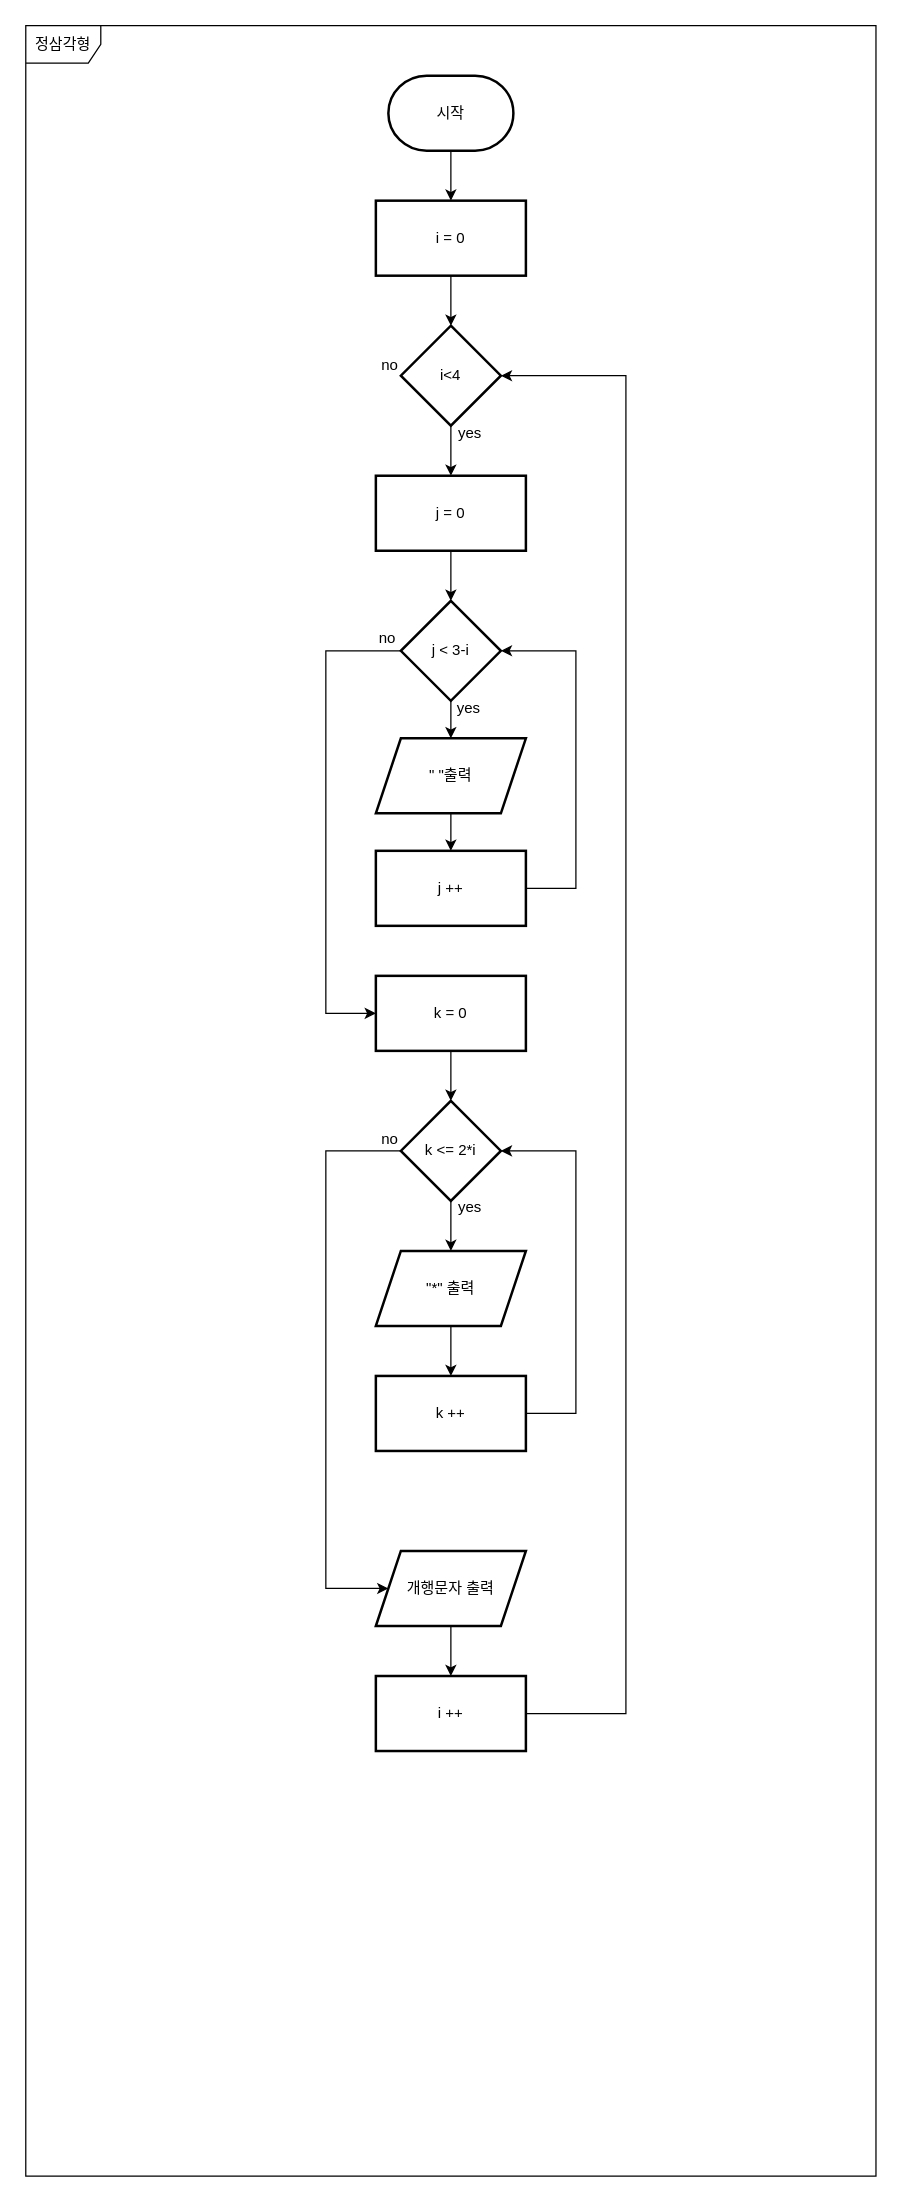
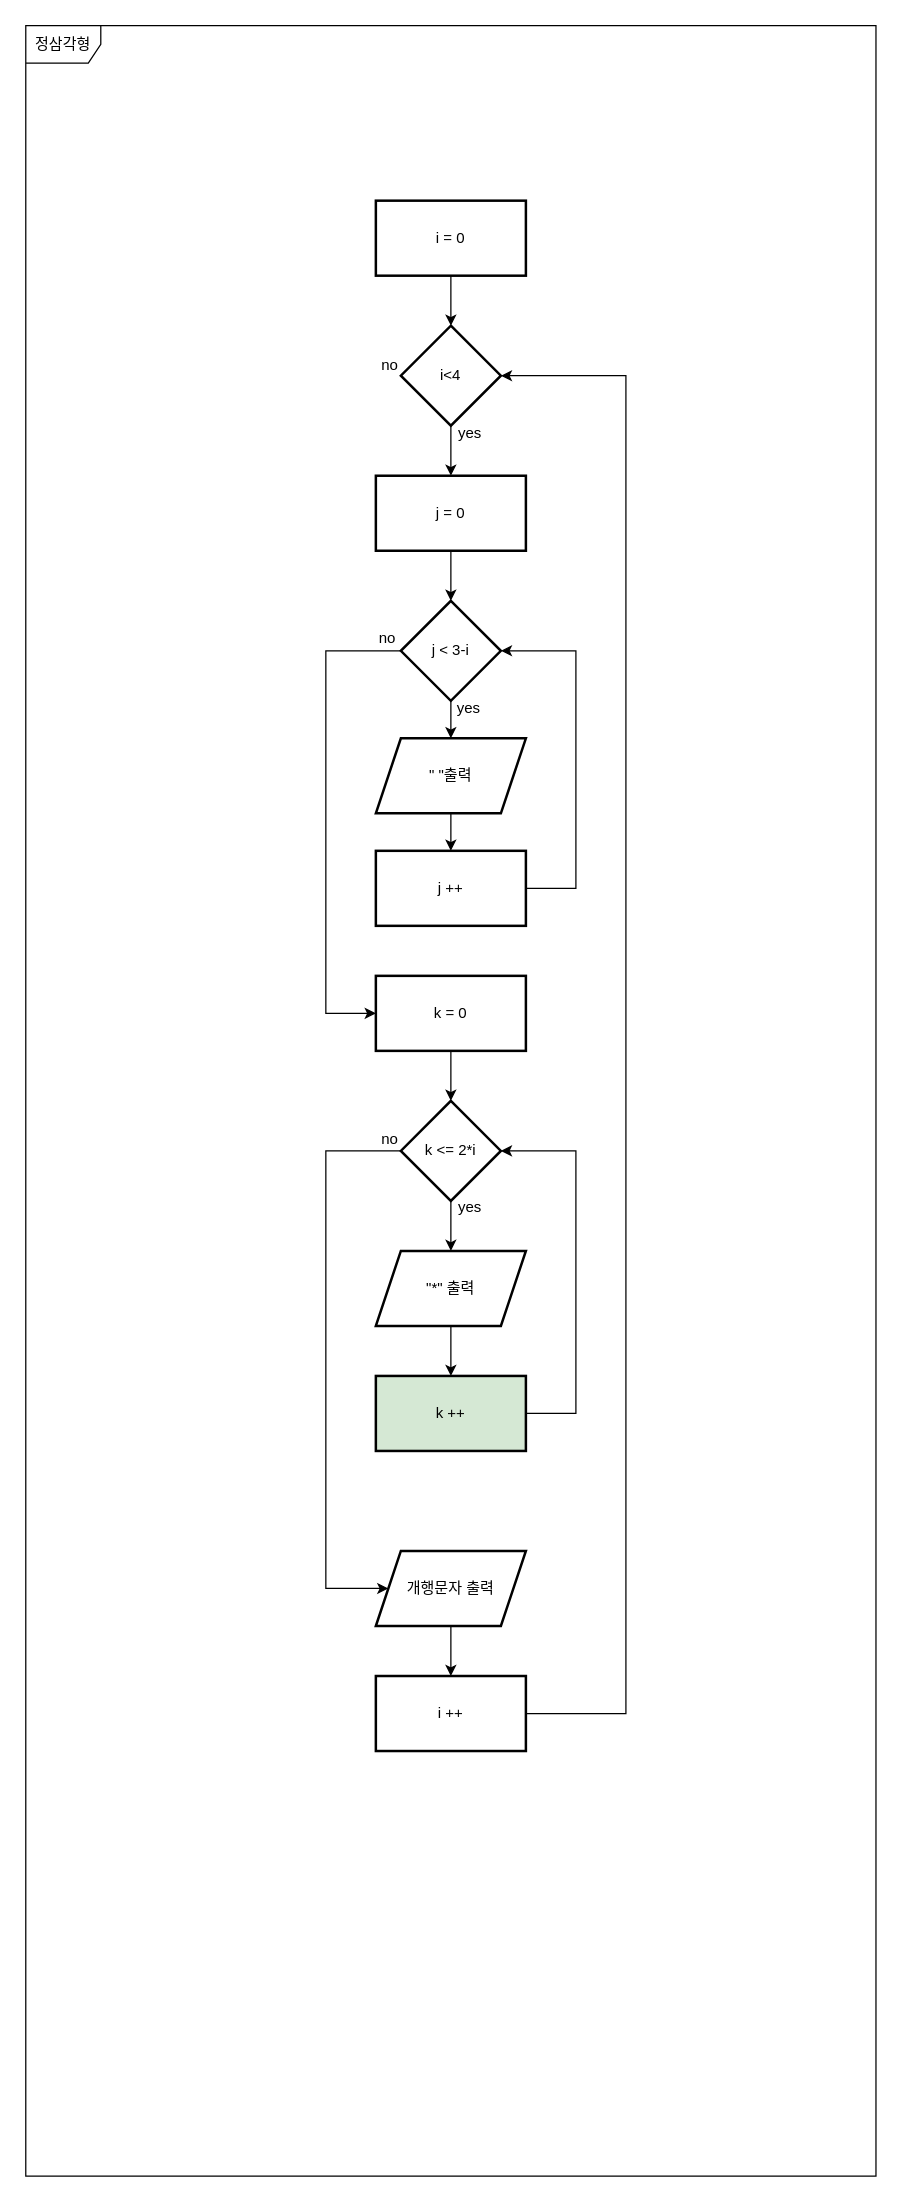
(451, 113) -> none
(451, 172) -> none
(451, 1413) -> (451, 1413)
